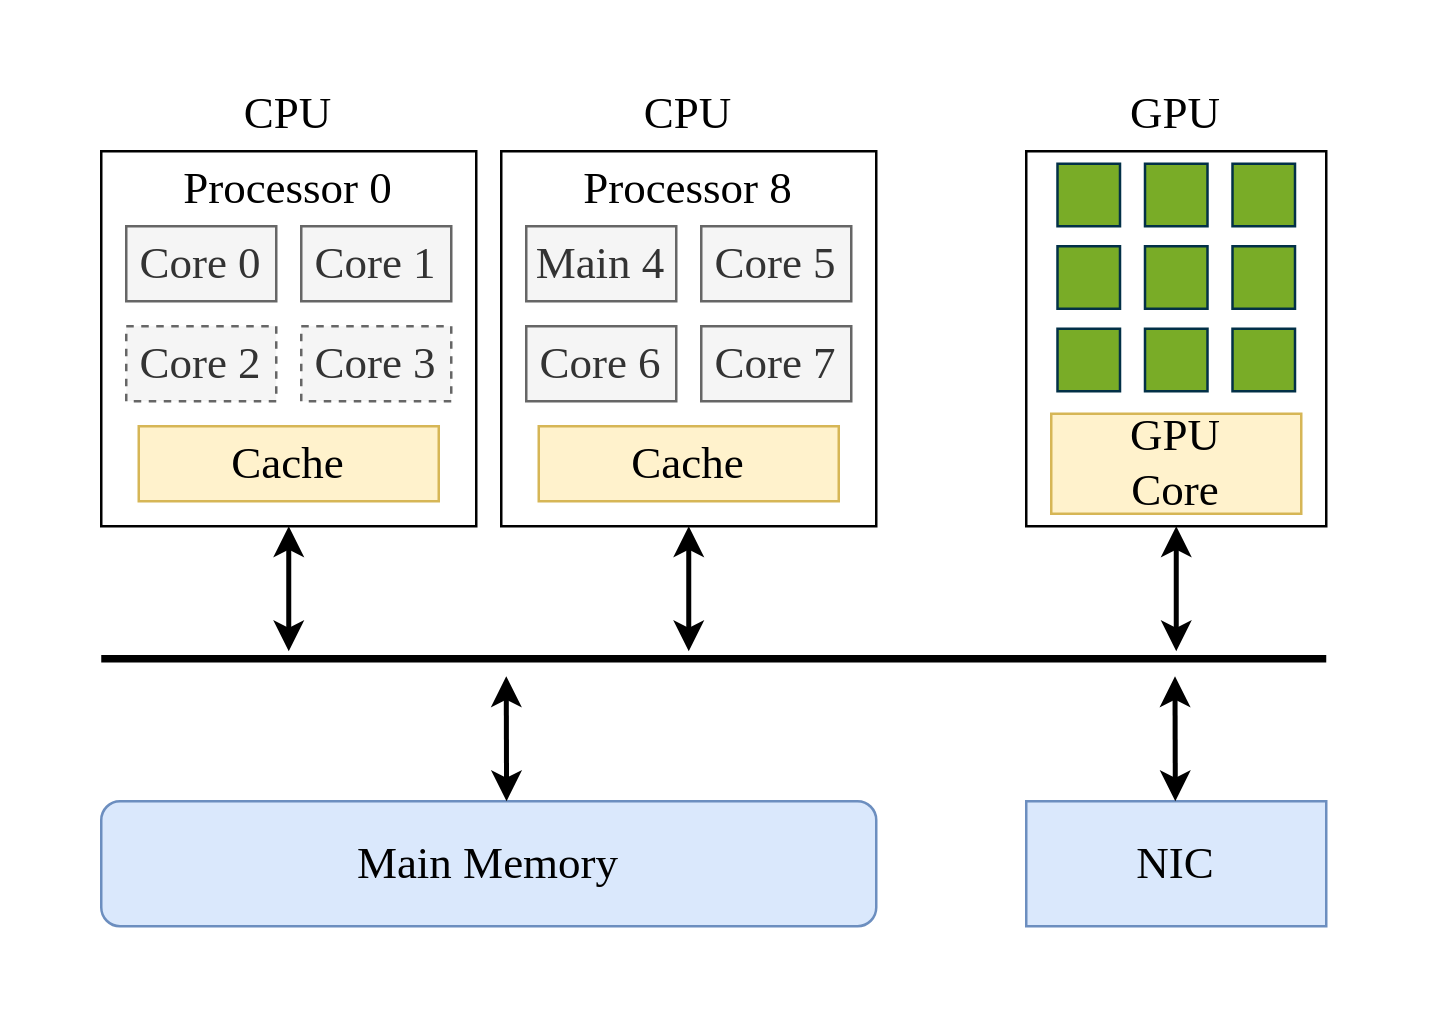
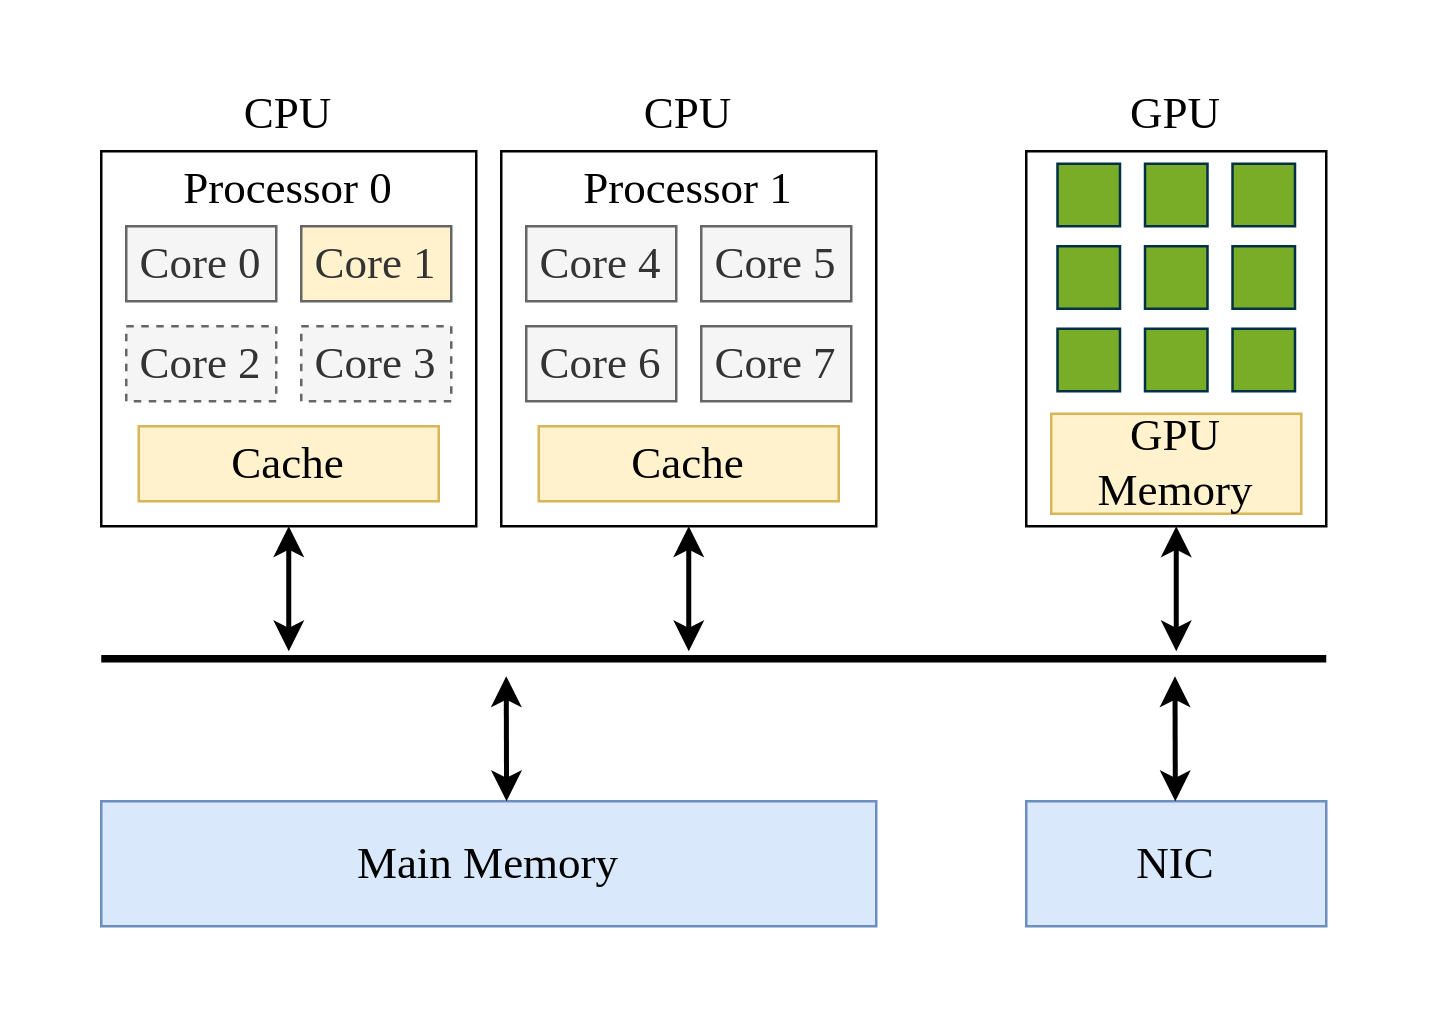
(689, 189) -> (689, 189)
(376, 264) -> (376, 264)
(601, 264) -> (601, 264)
(1176, 464) -> (1176, 464)
(489, 864) -> (489, 864)
